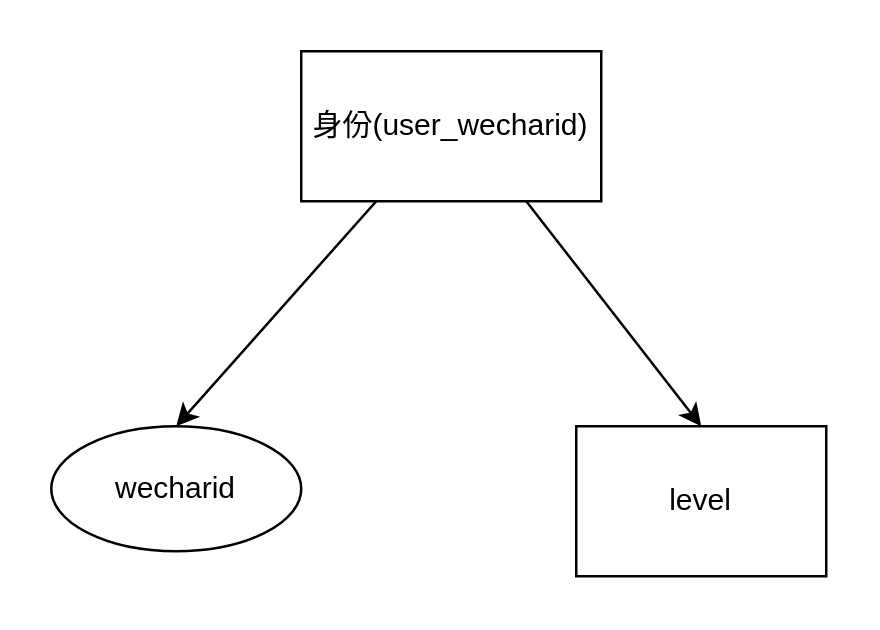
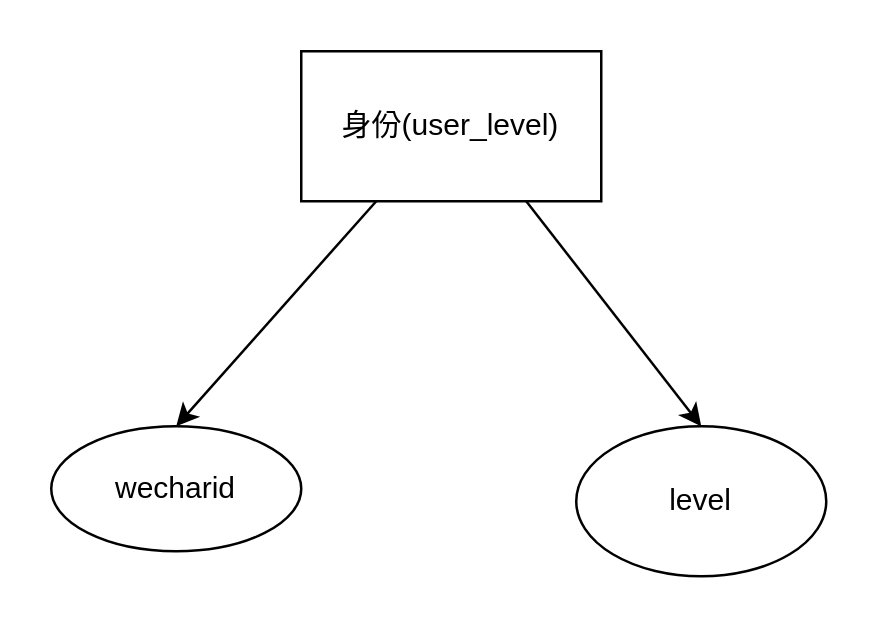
(451, 126) -> (451, 126)
(701, 501) -> (701, 501)
